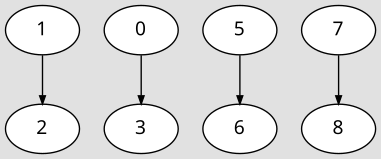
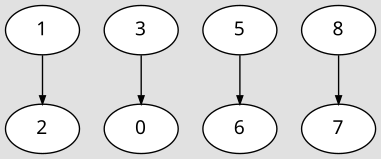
(141, 75) -> (141, 75)
(339, 75) -> (339, 75)
